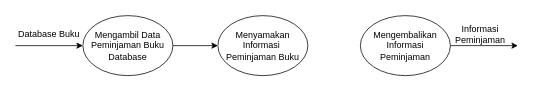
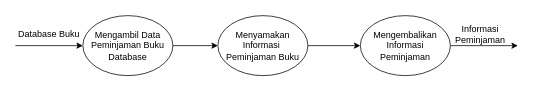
none -> (331, 45)
